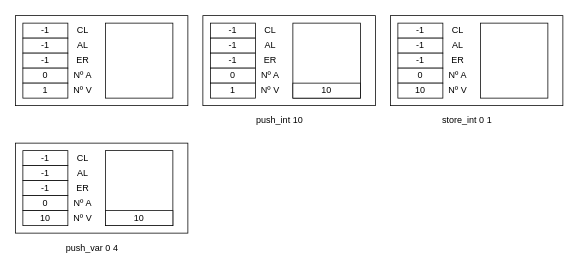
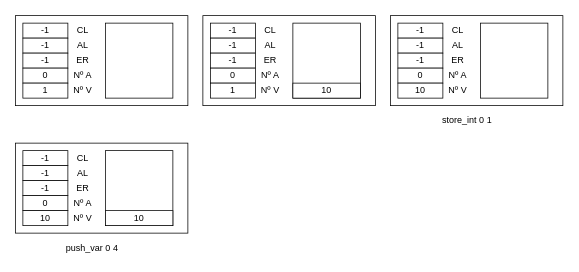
(280, 120) -> none
